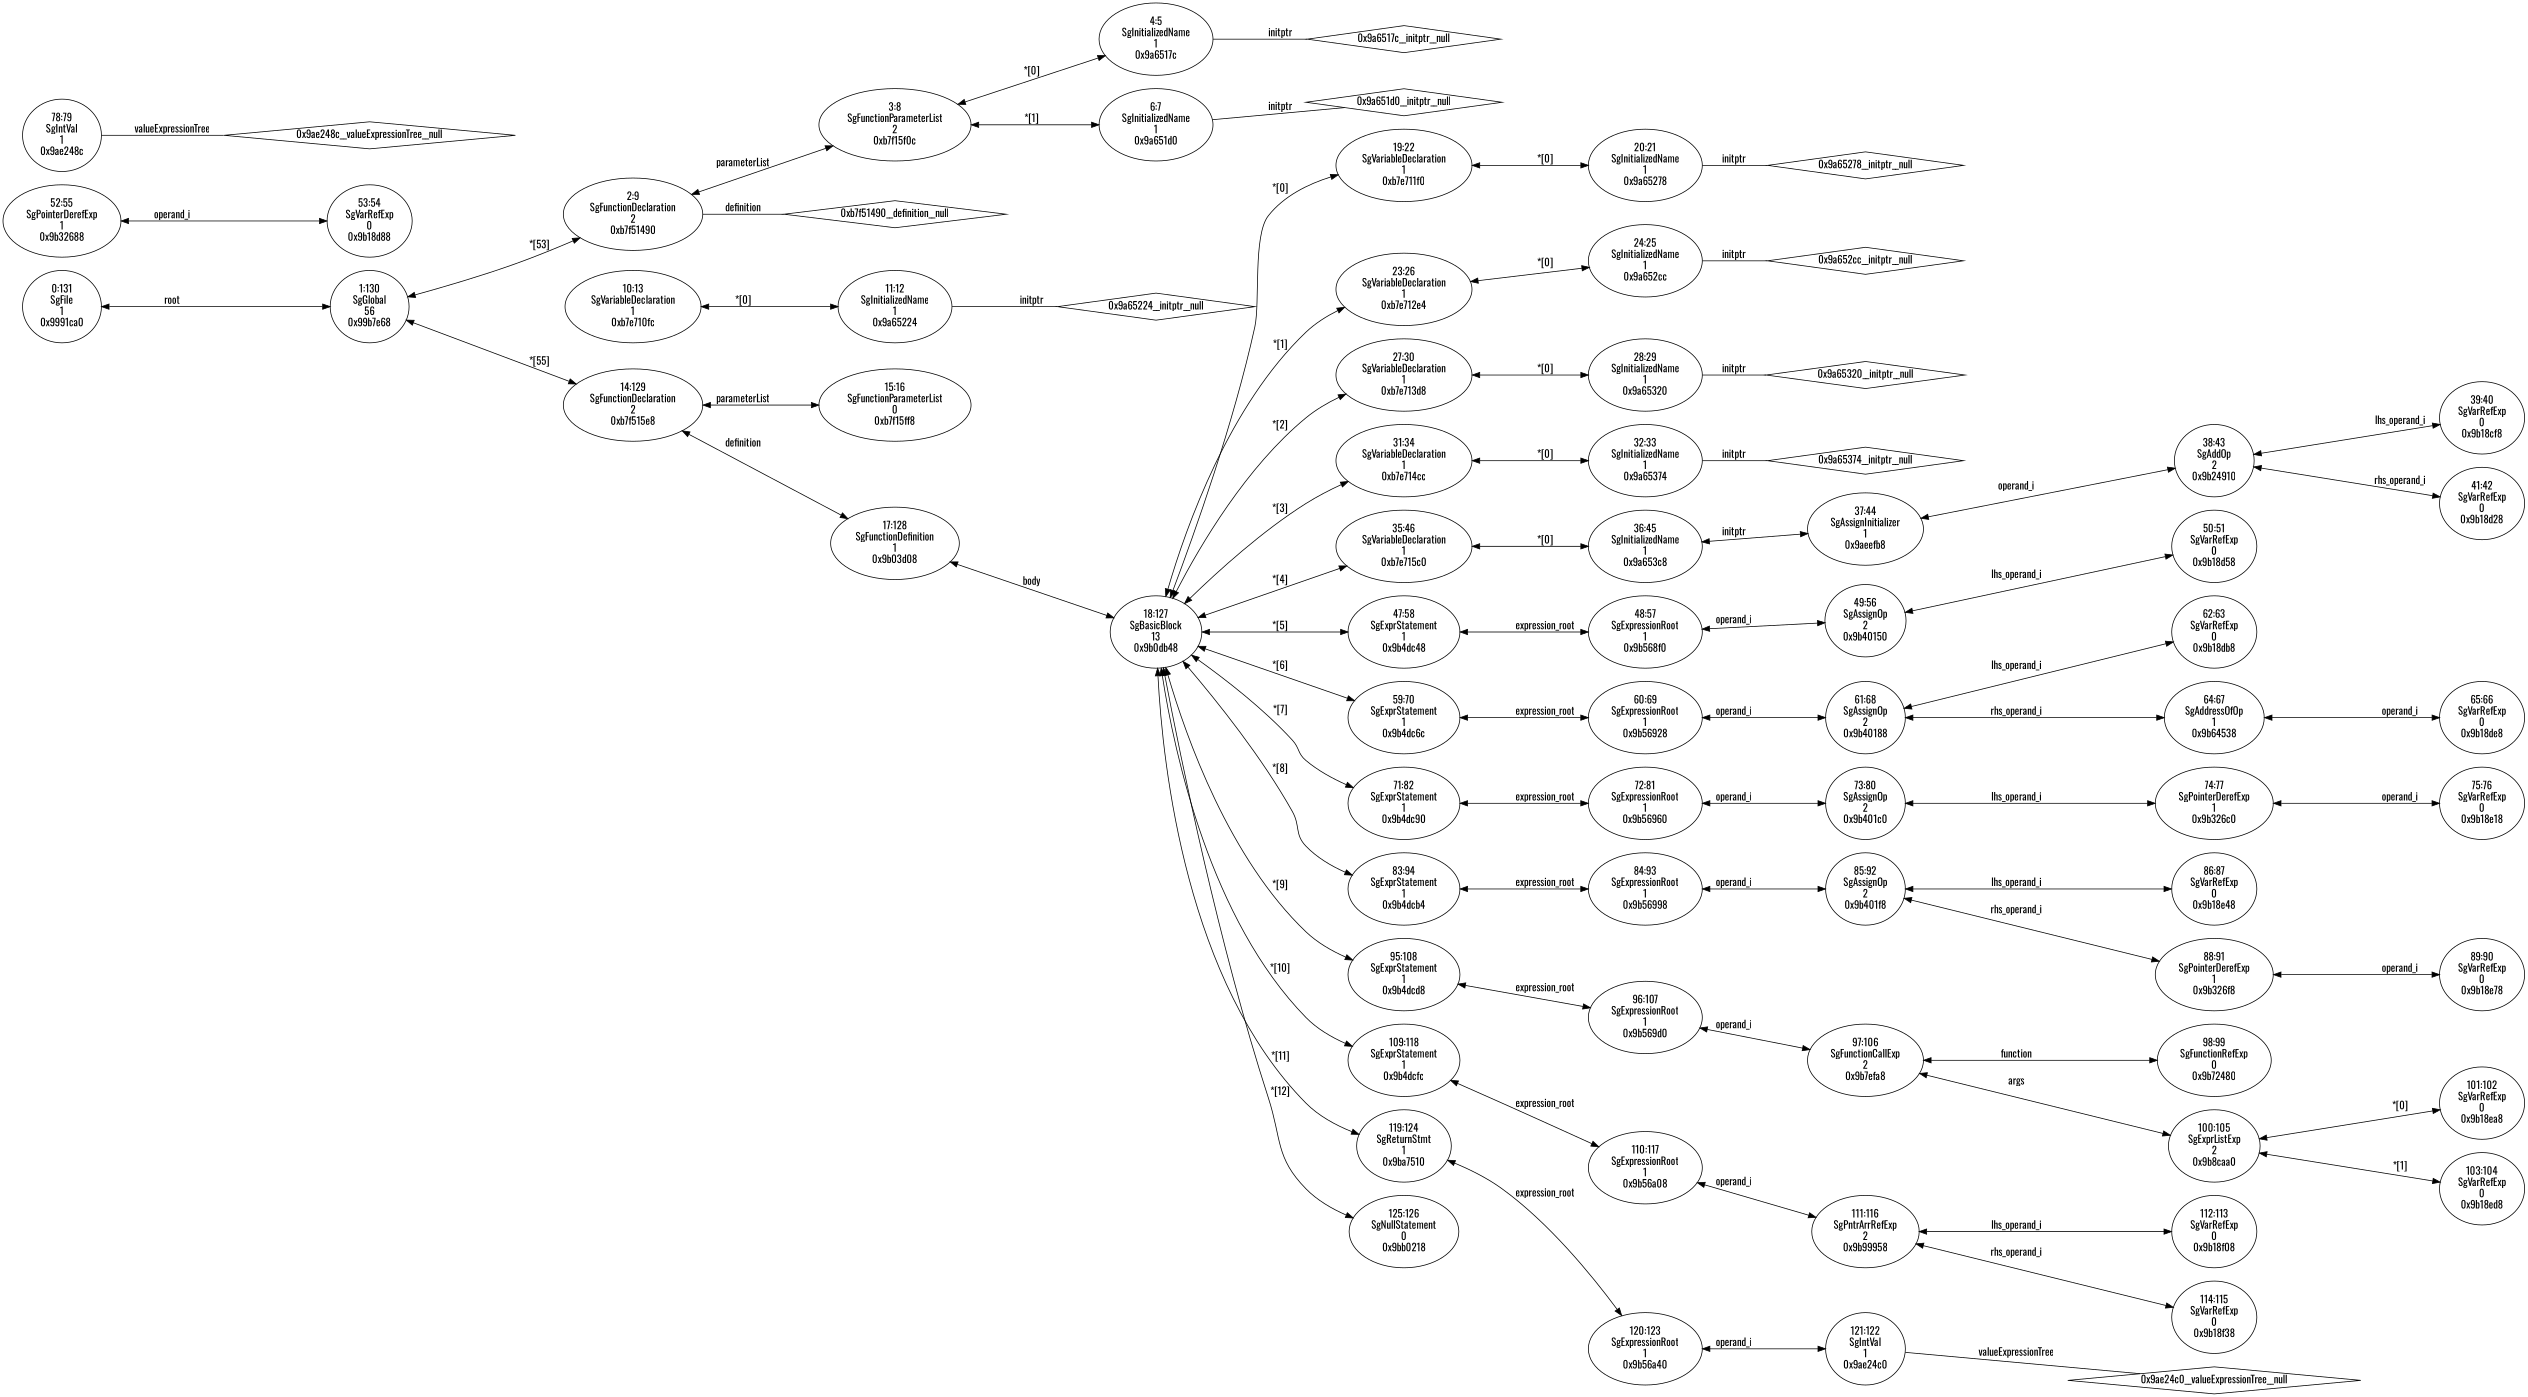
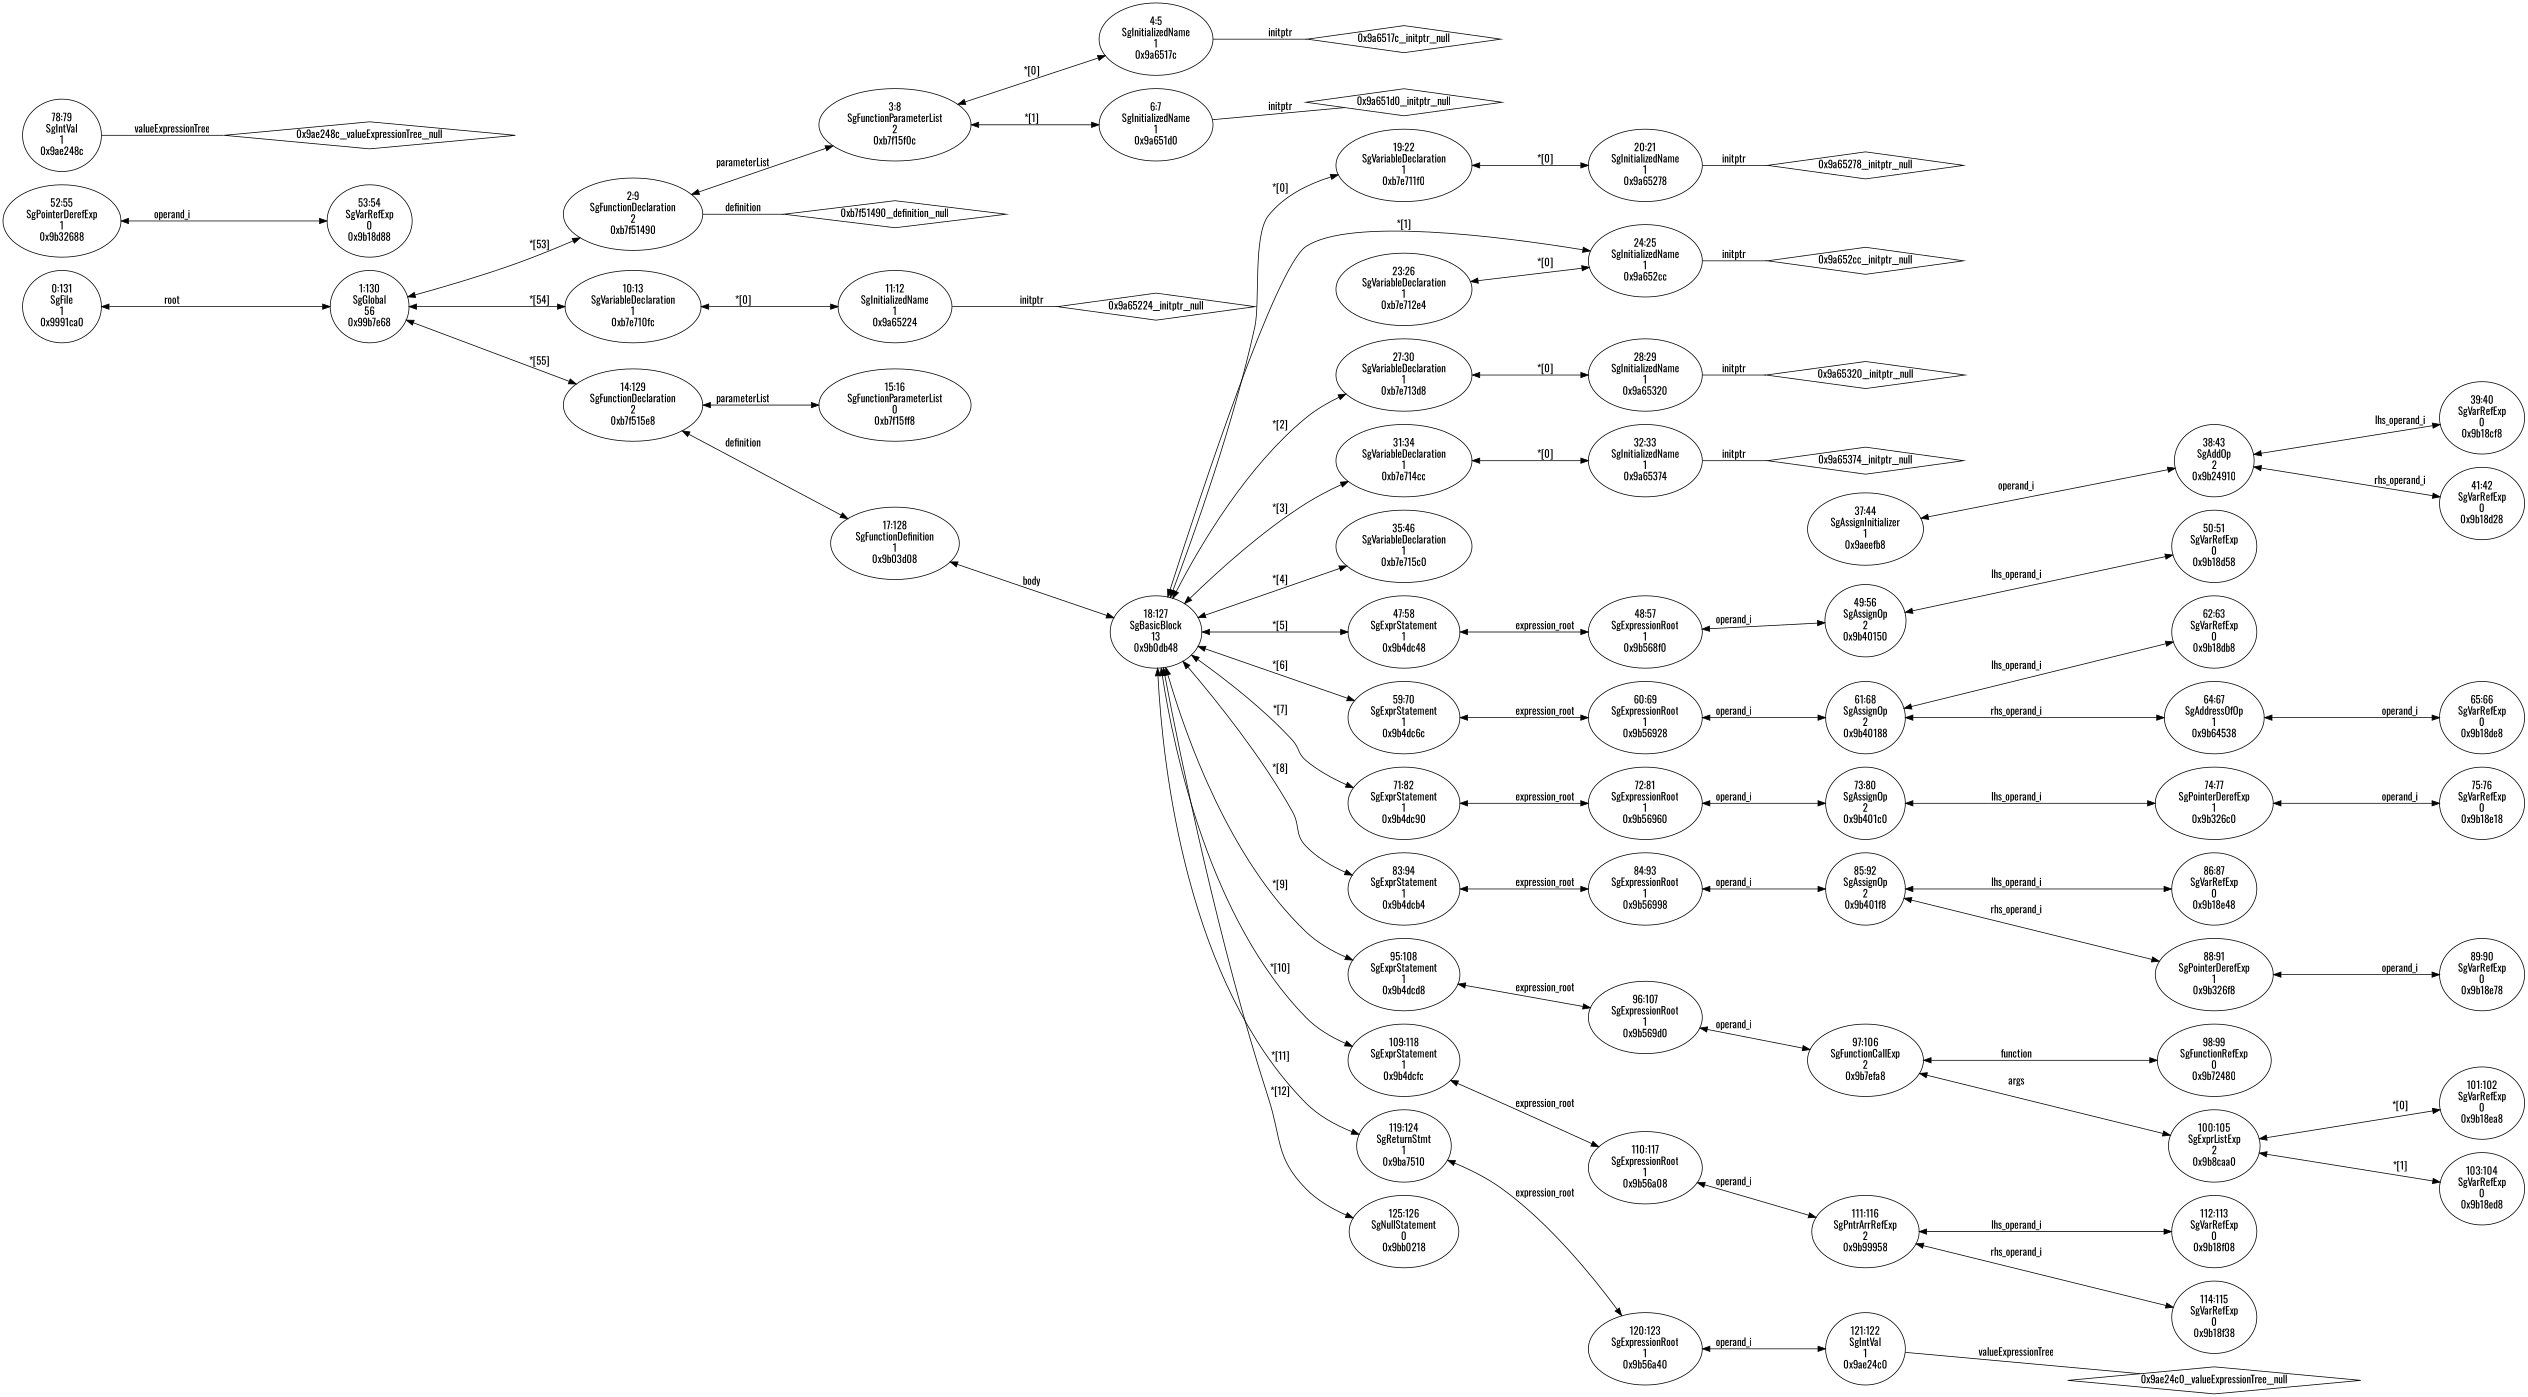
none -> (487, 307)
(1234, 428) -> (1282, 284)
(1645, 546) -> none
